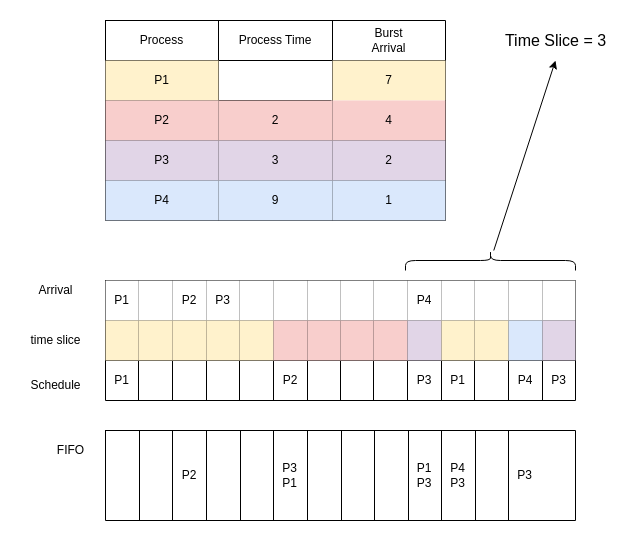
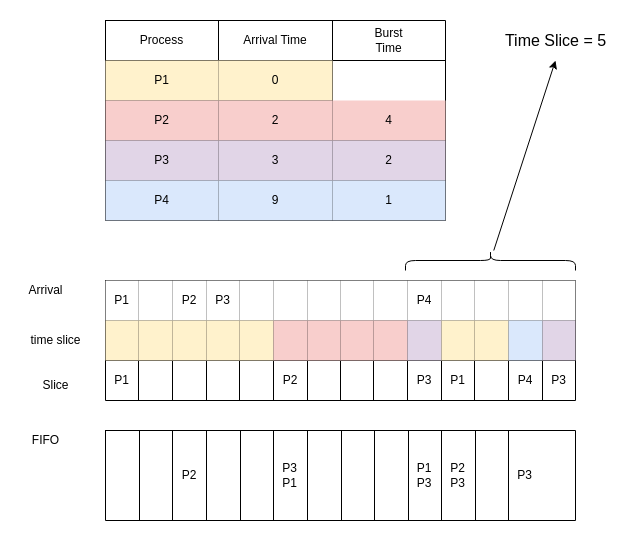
(276, 41) -> (276, 41)
(389, 41) -> (389, 41)
(556, 41) -> (556, 41)
none -> (276, 81)
(389, 81) -> none
(56, 291) -> (46, 291)
(56, 386) -> (56, 386)
(71, 451) -> (46, 441)
(458, 476) -> (458, 476)
